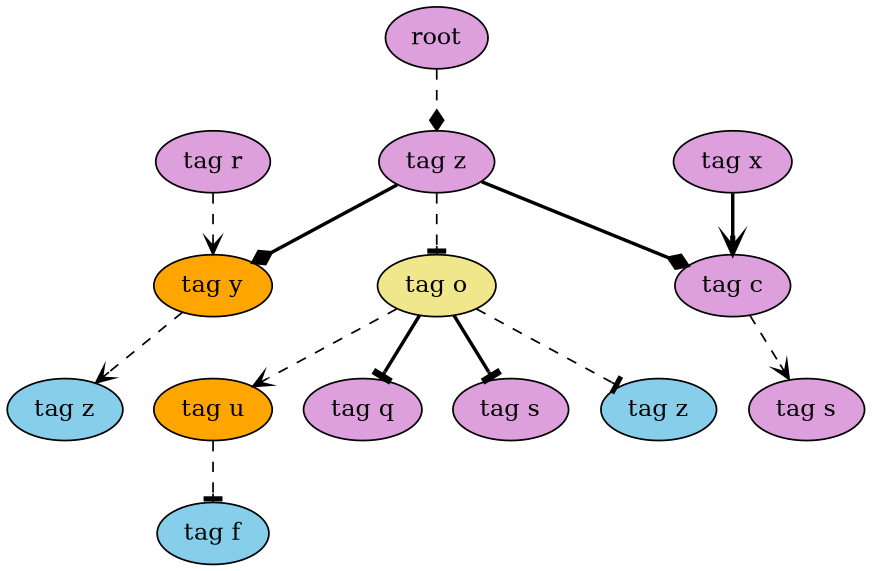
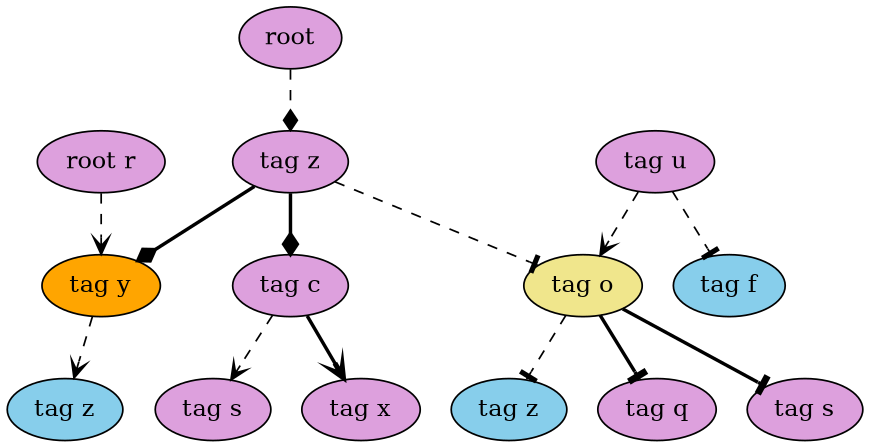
(213, 162) -> (101, 162)
(733, 215) -> (321, 340)
(333, 343) -> (624, 216)
(213, 410) -> (655, 162)
